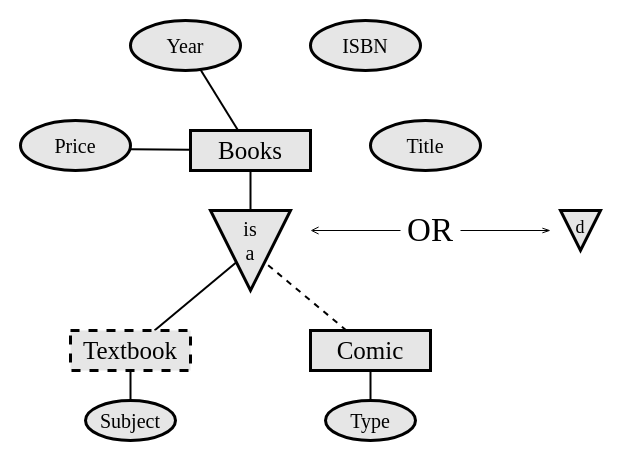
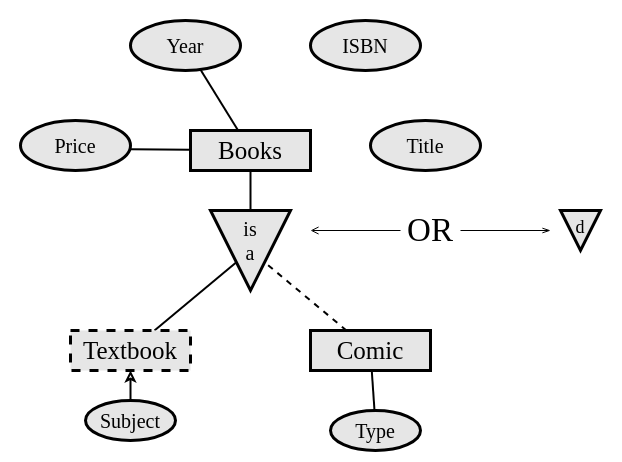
(131, 378) -> (131, 381)
(371, 421) -> (376, 431)
